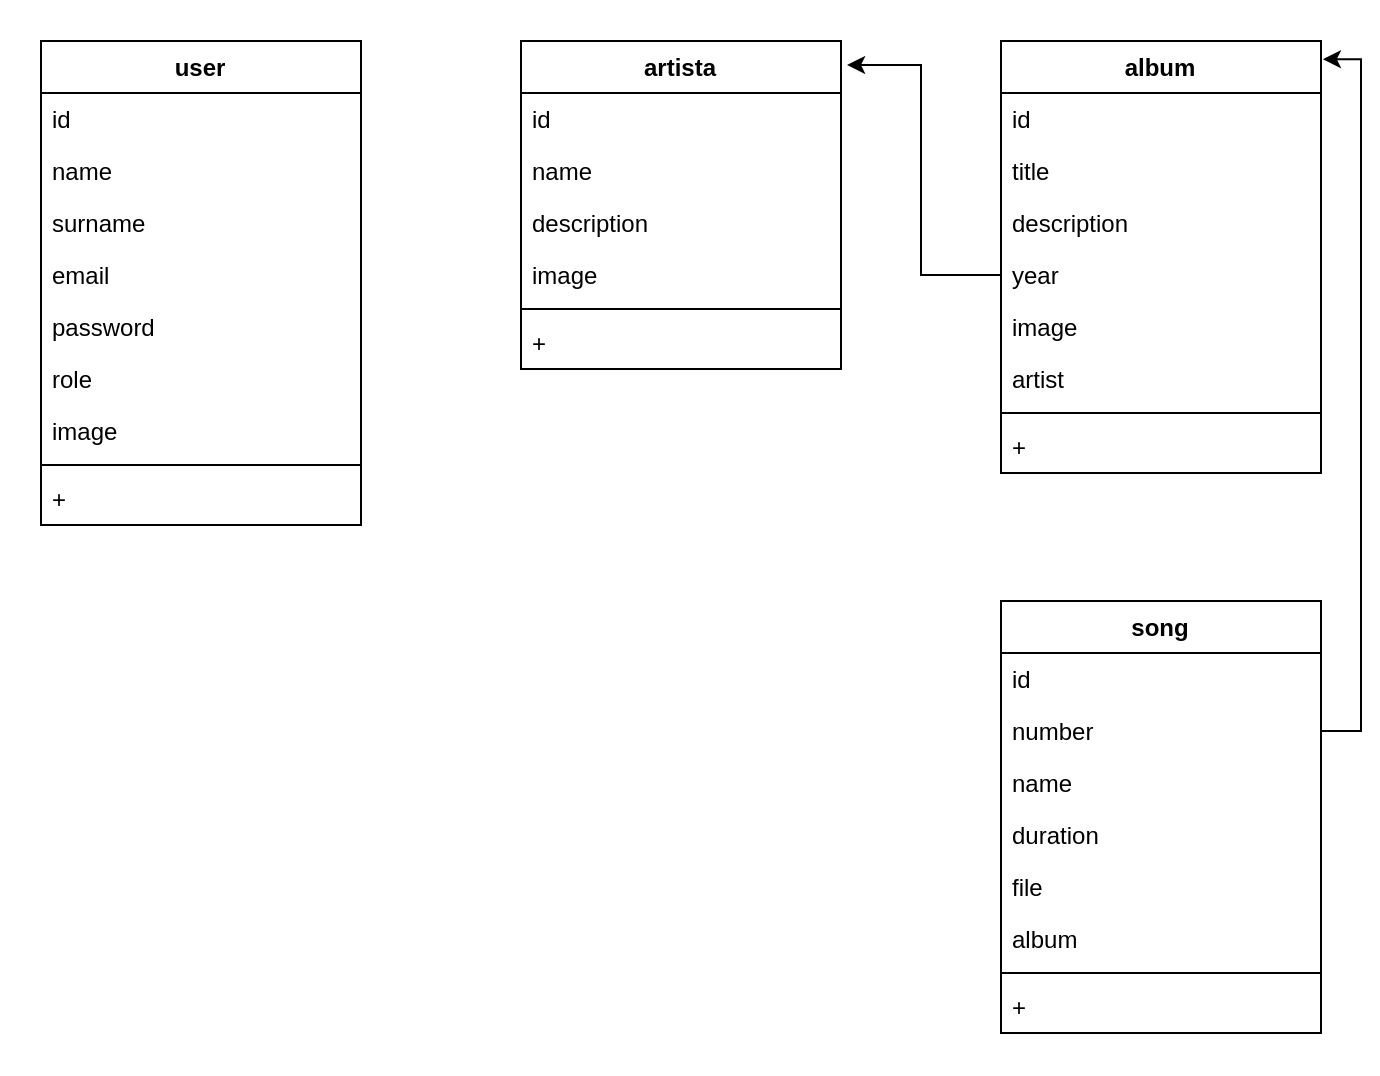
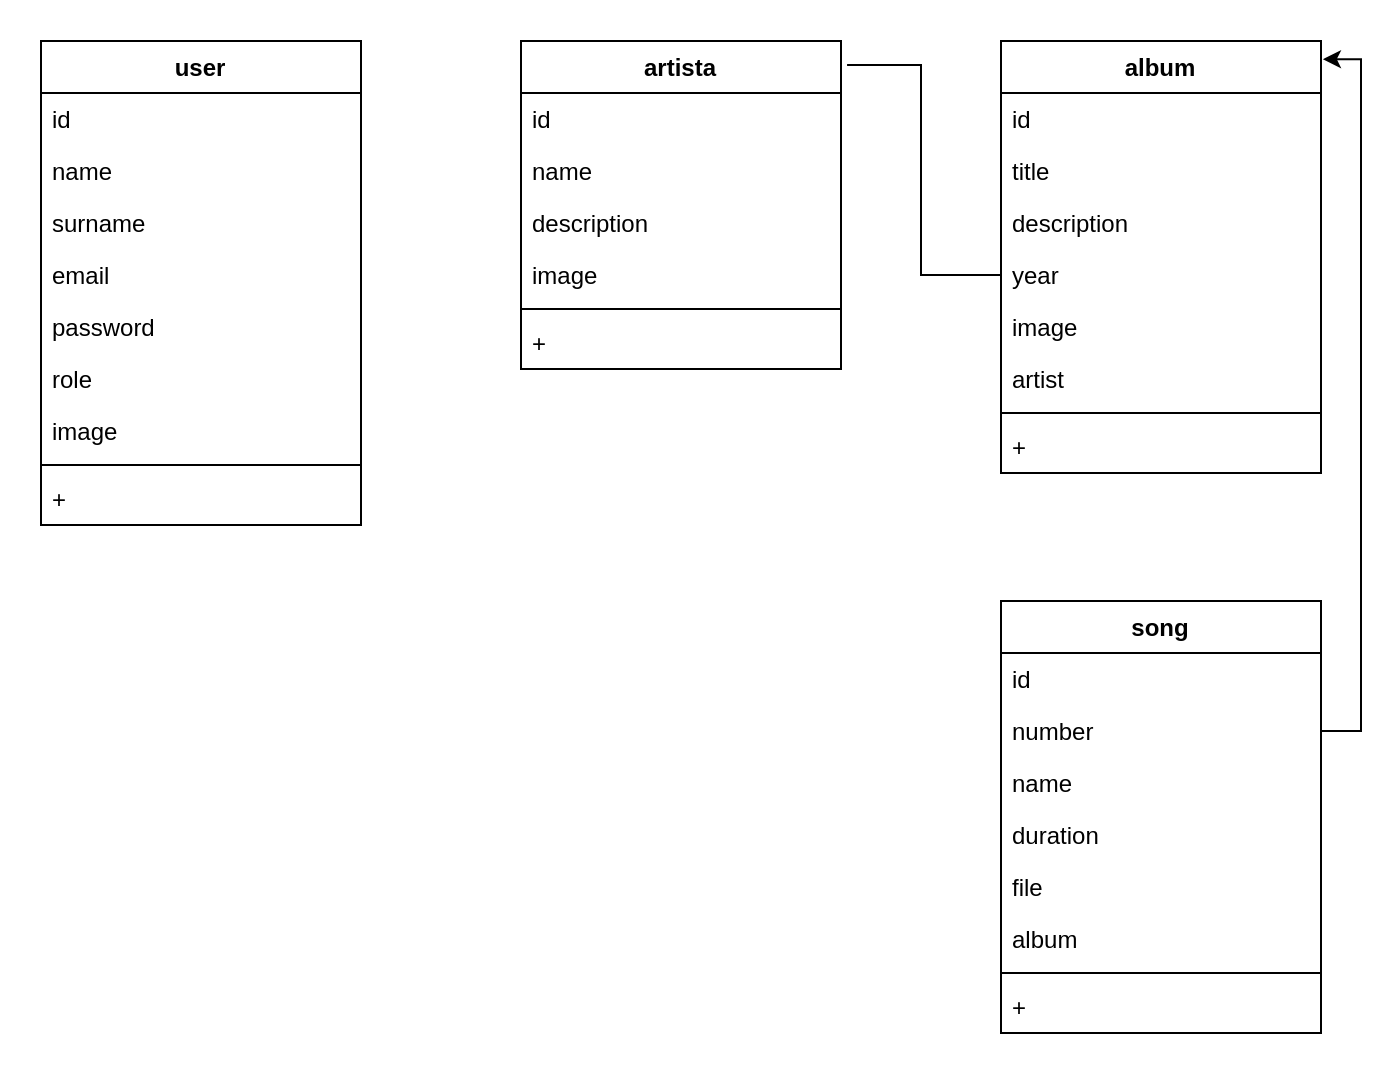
(862, 65) -> (855, 65)
